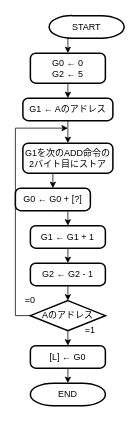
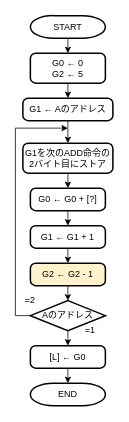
(87, 27) -> (68, 27)
(53, 199) -> (68, 199)
(68, 274) -> (68, 274)
(30, 300) -> (30, 300)
